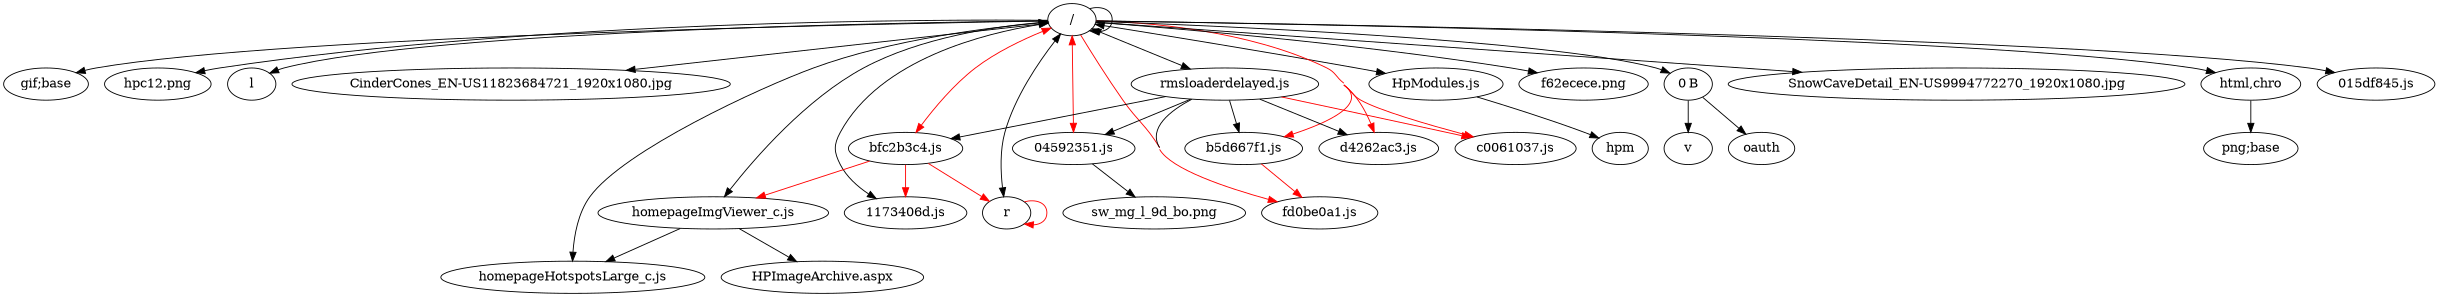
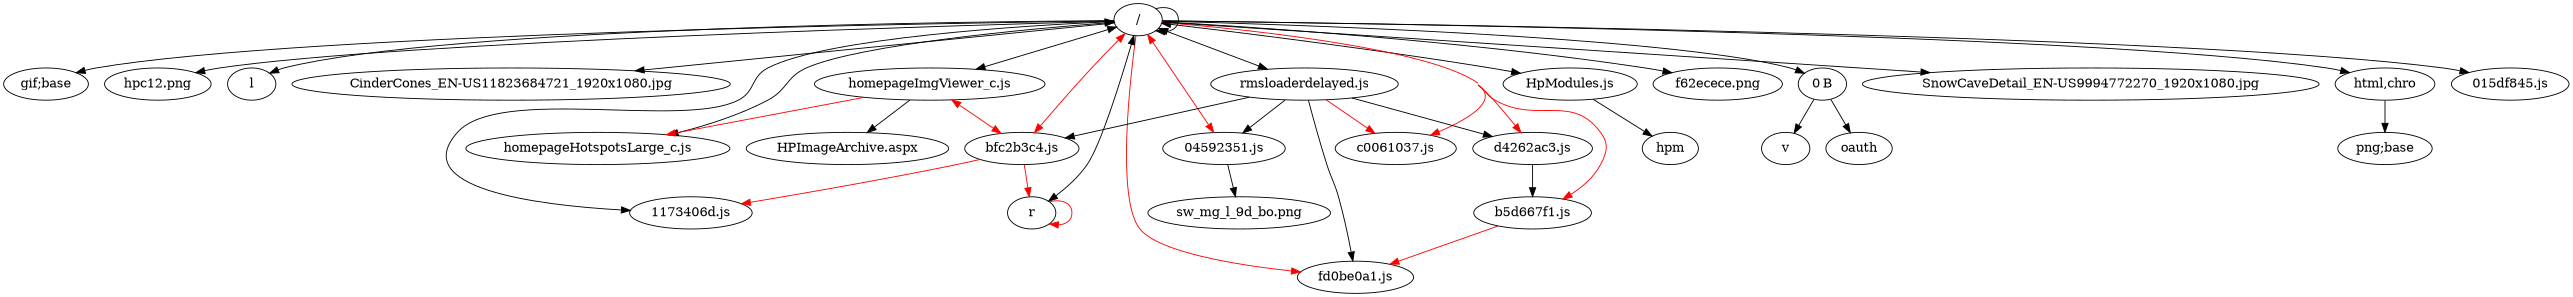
(1233, 112) -> (1533, 176)
none -> (976, 117)
(647, 243) -> (770, 115)
